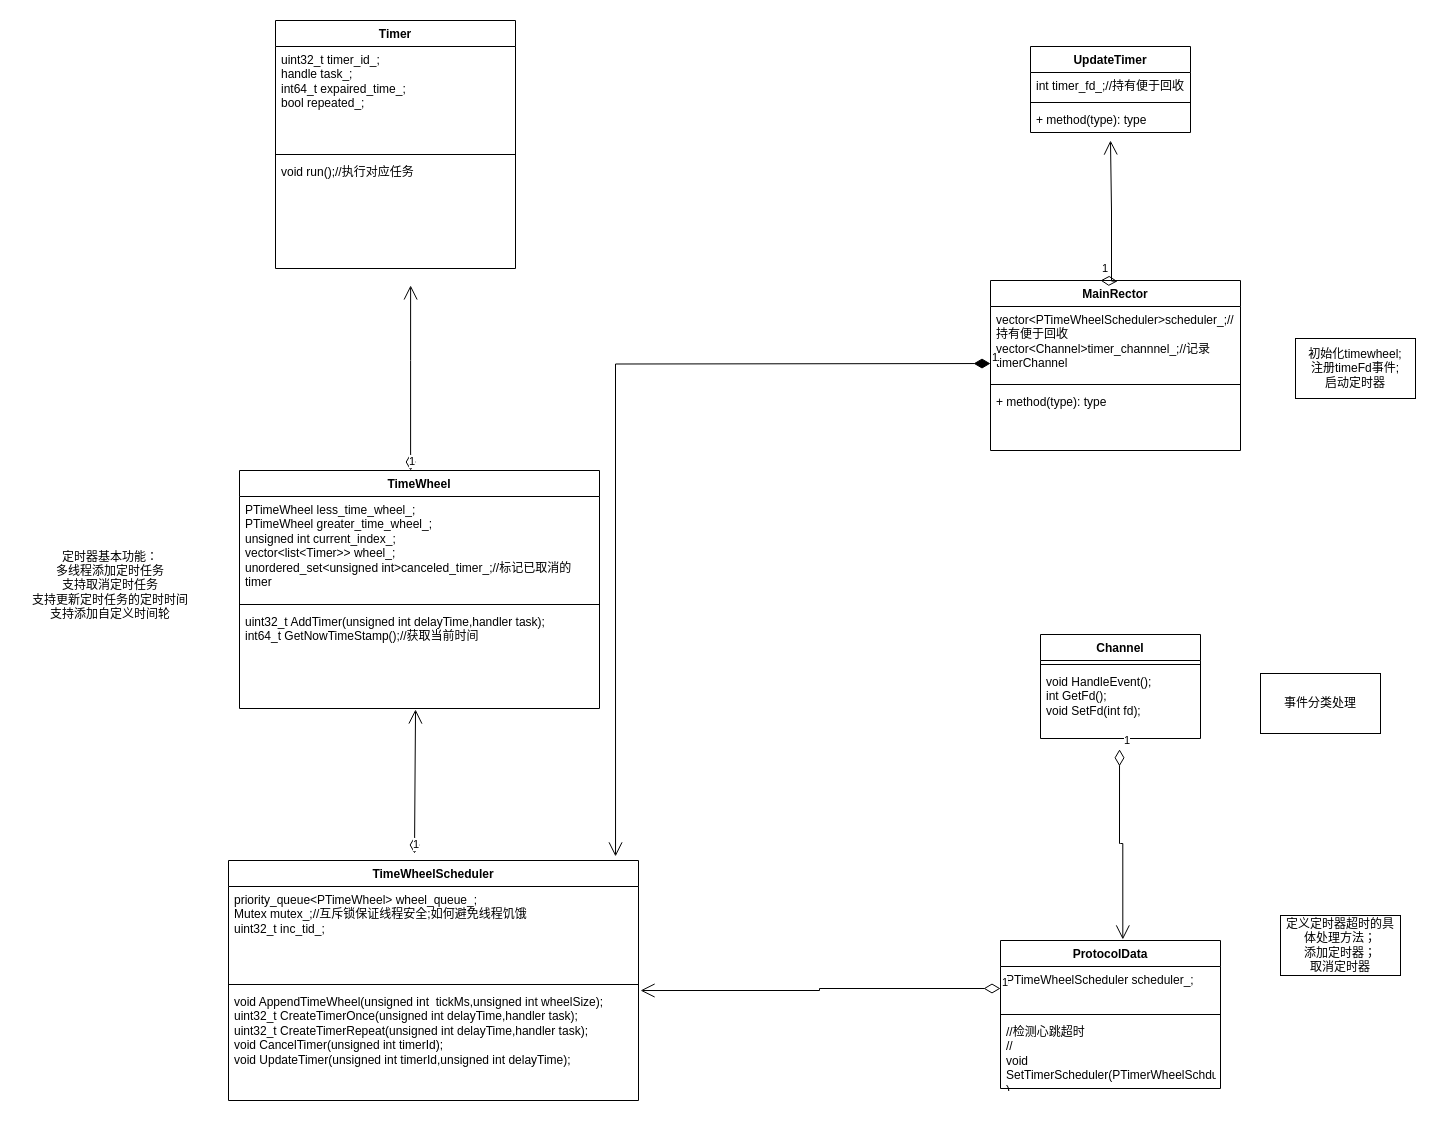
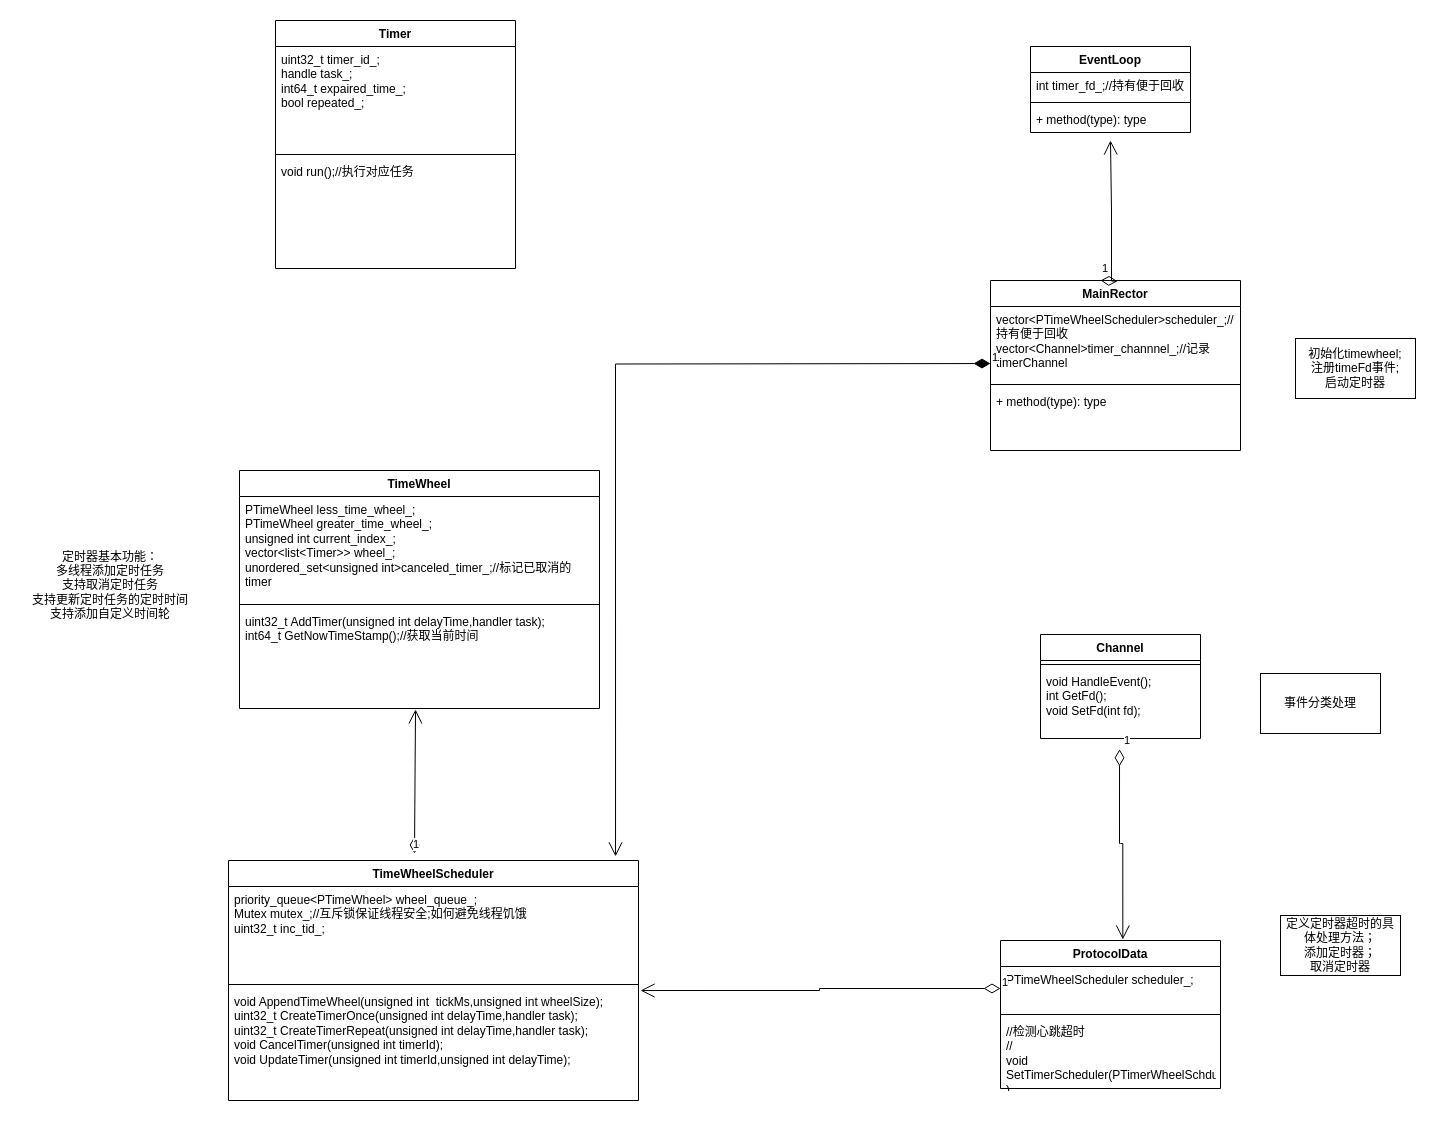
(1111, 61) -> (1111, 61)
(411, 372) -> none
